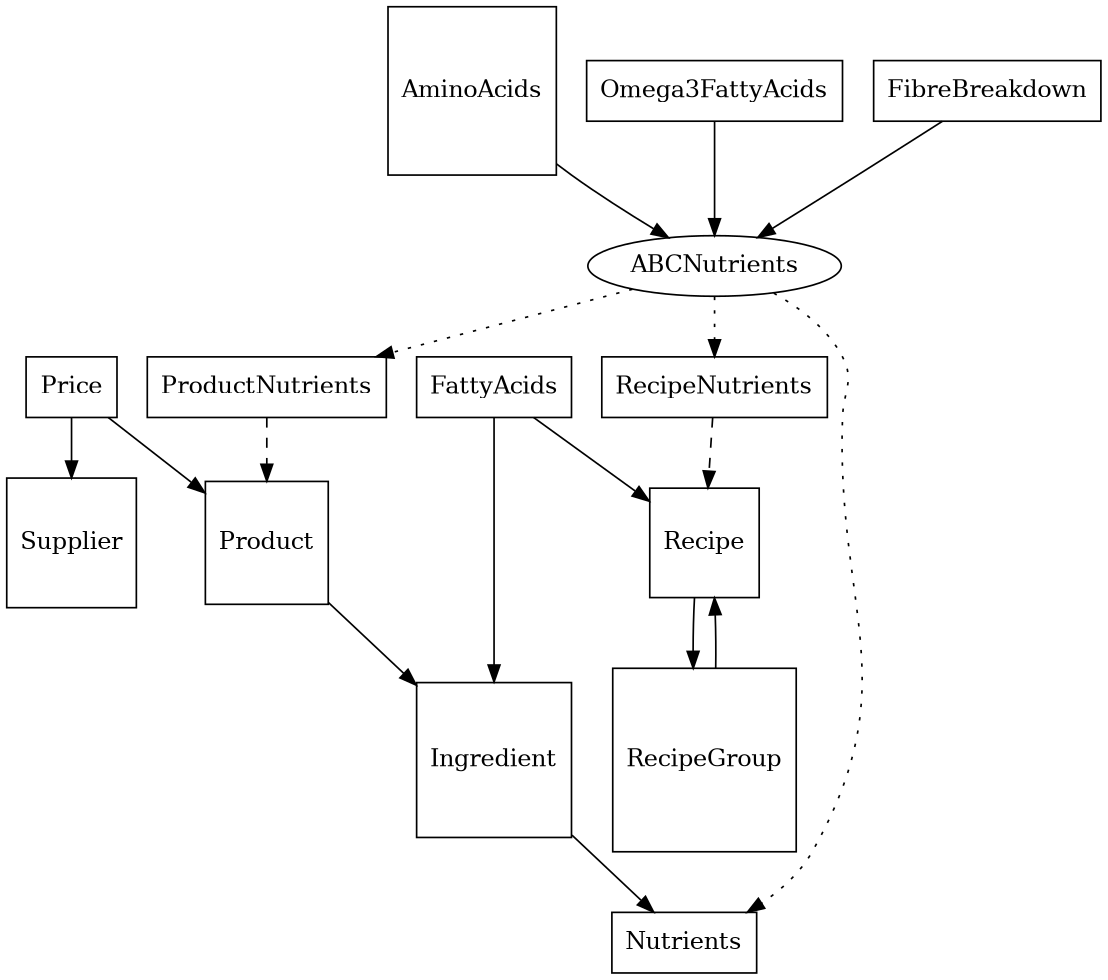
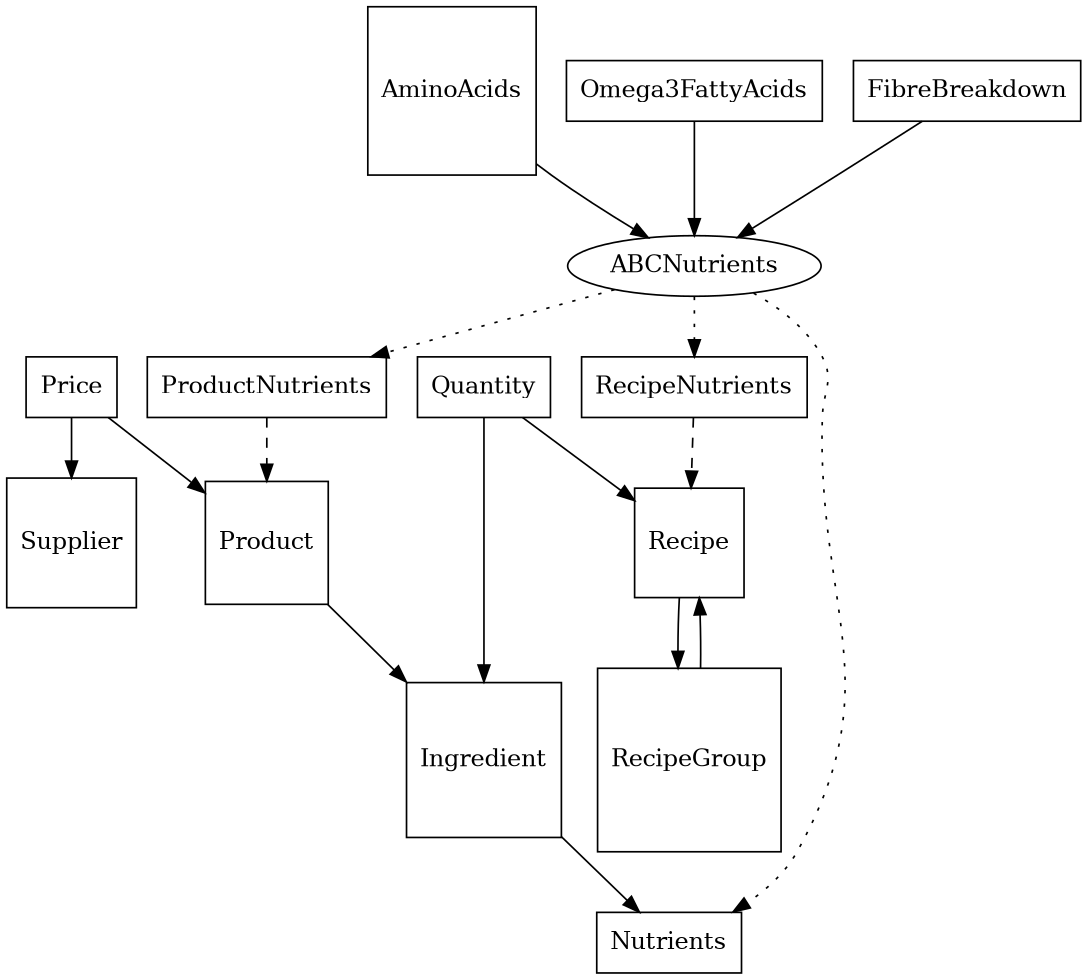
(494, 387) -> (484, 387)
